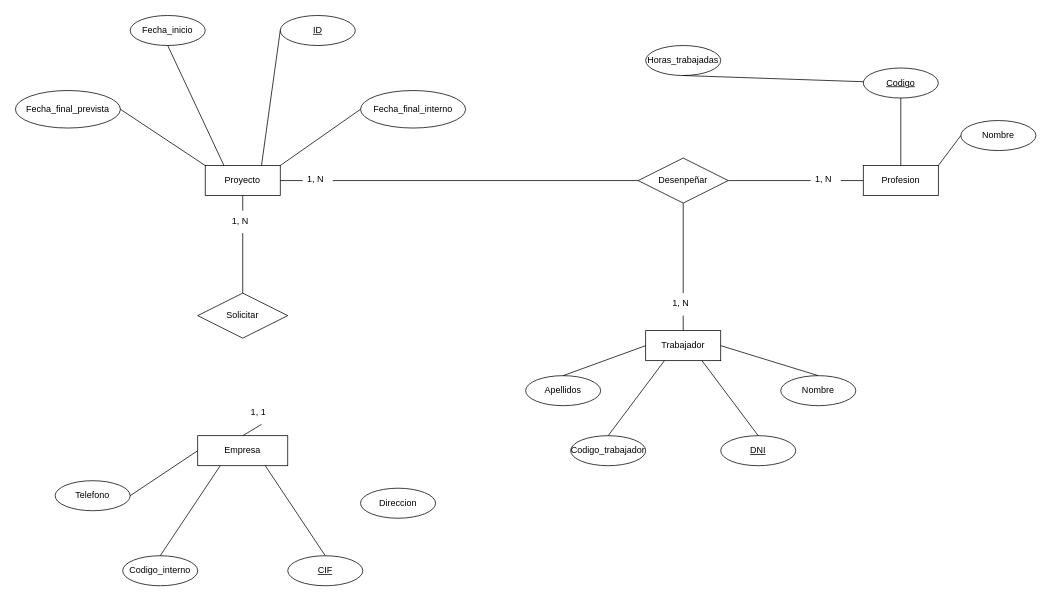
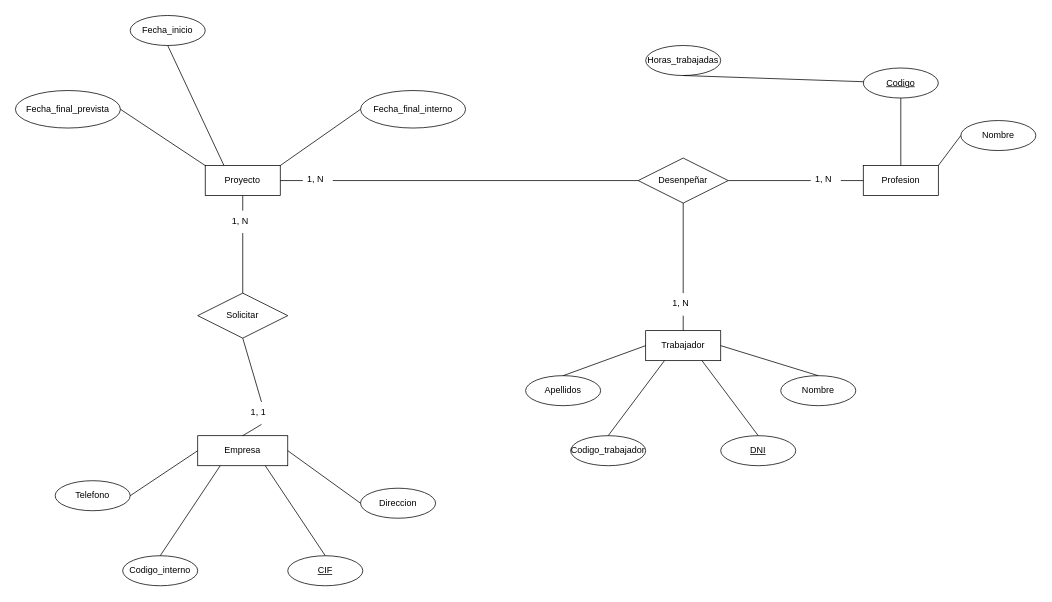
(318, 30) -> none
(271, 98) -> none
none -> (252, 370)
none -> (324, 476)
